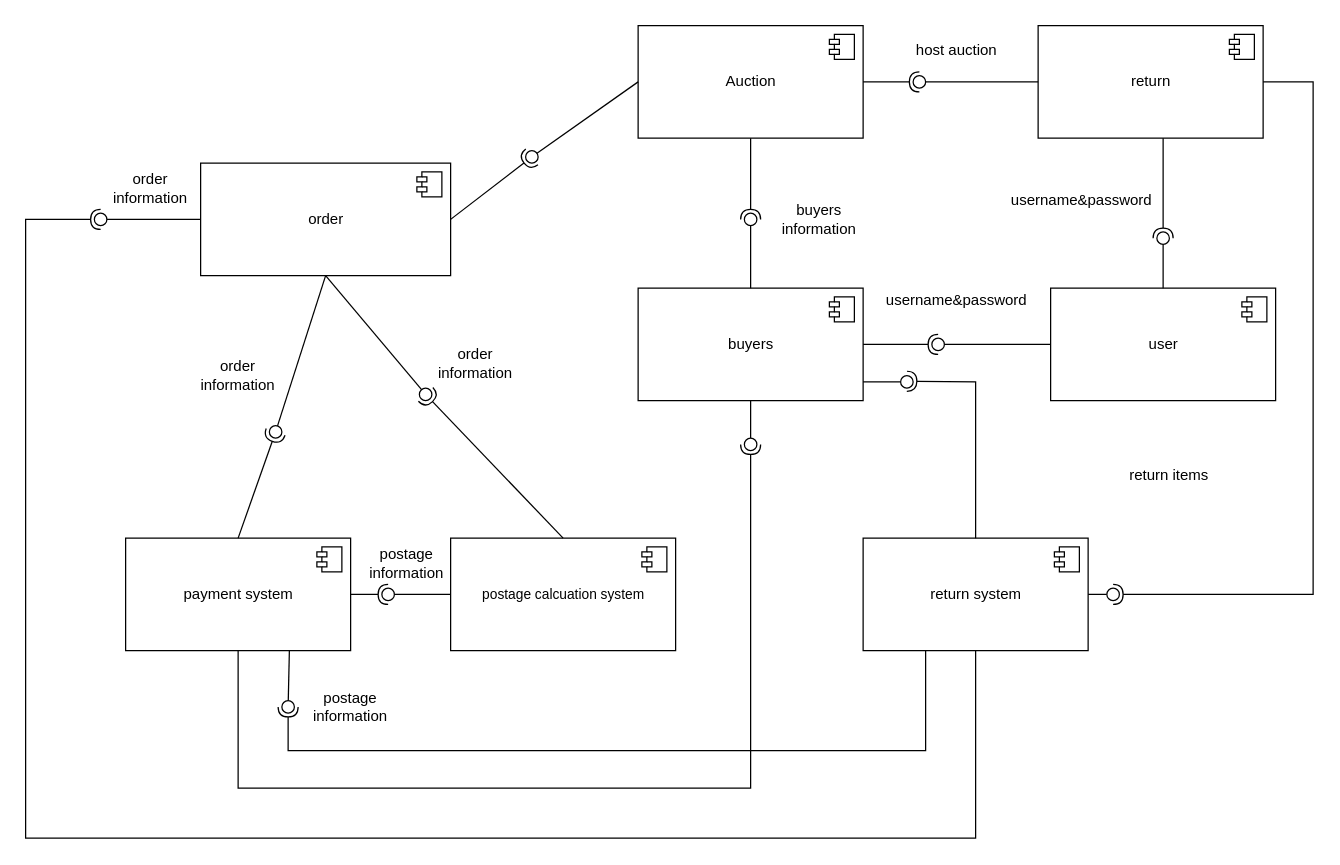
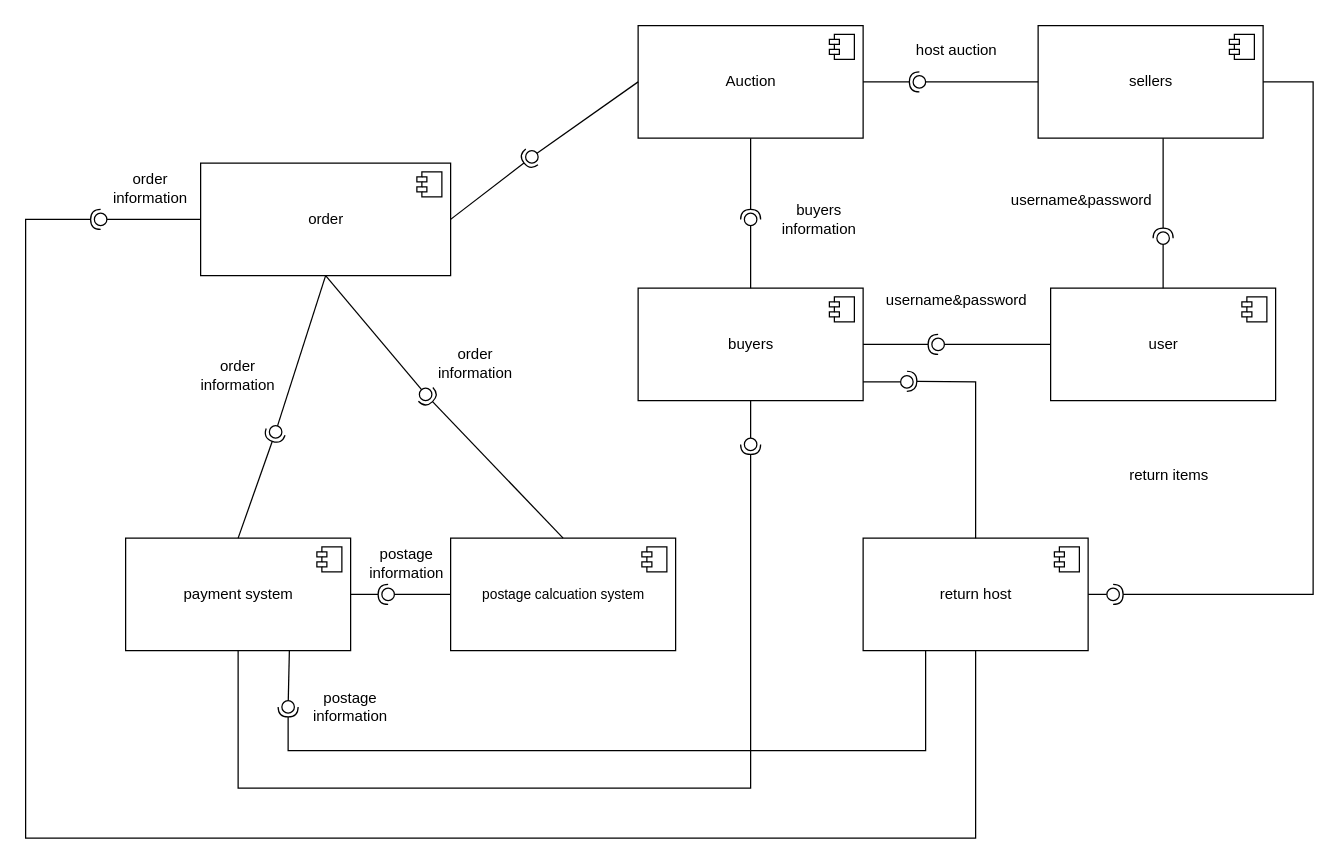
(1151, 82) -> (1151, 82)
(976, 594) -> (976, 594)
